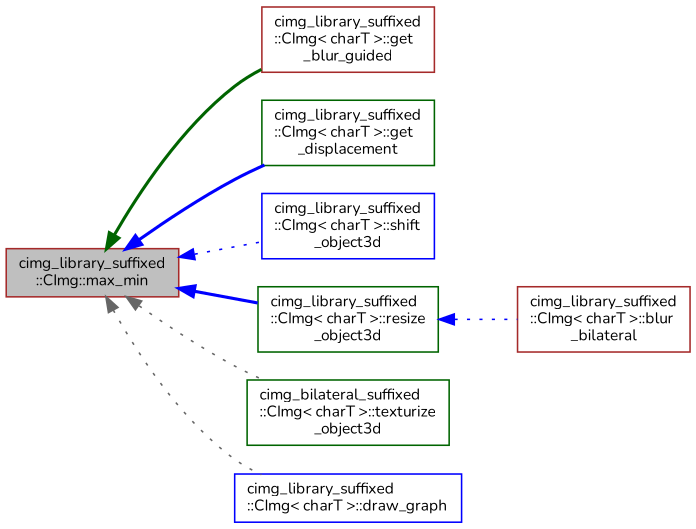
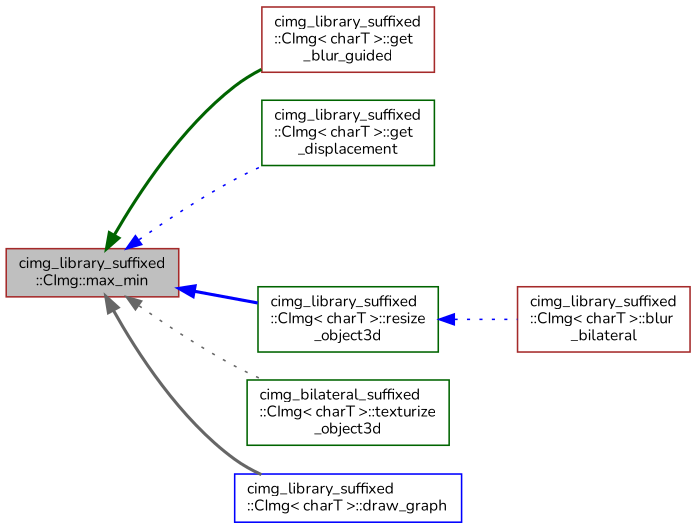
(200, 199) -> (200, 199)
(348, 226) -> none
(176, 403) -> (176, 403)
